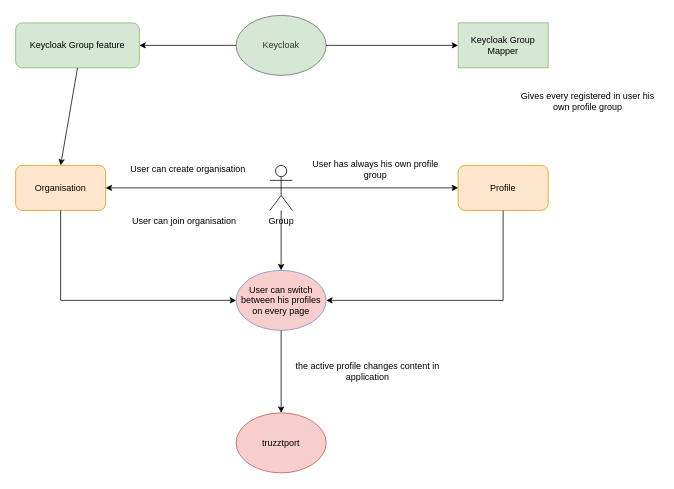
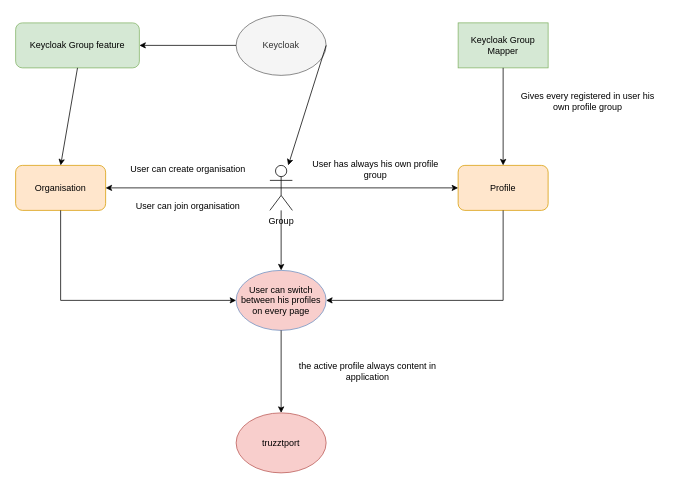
(281, 45) -> (281, 45)
(389, 45) -> (308, 103)
none -> (503, 159)
(184, 222) -> (188, 207)
(368, 372) -> (368, 372)
